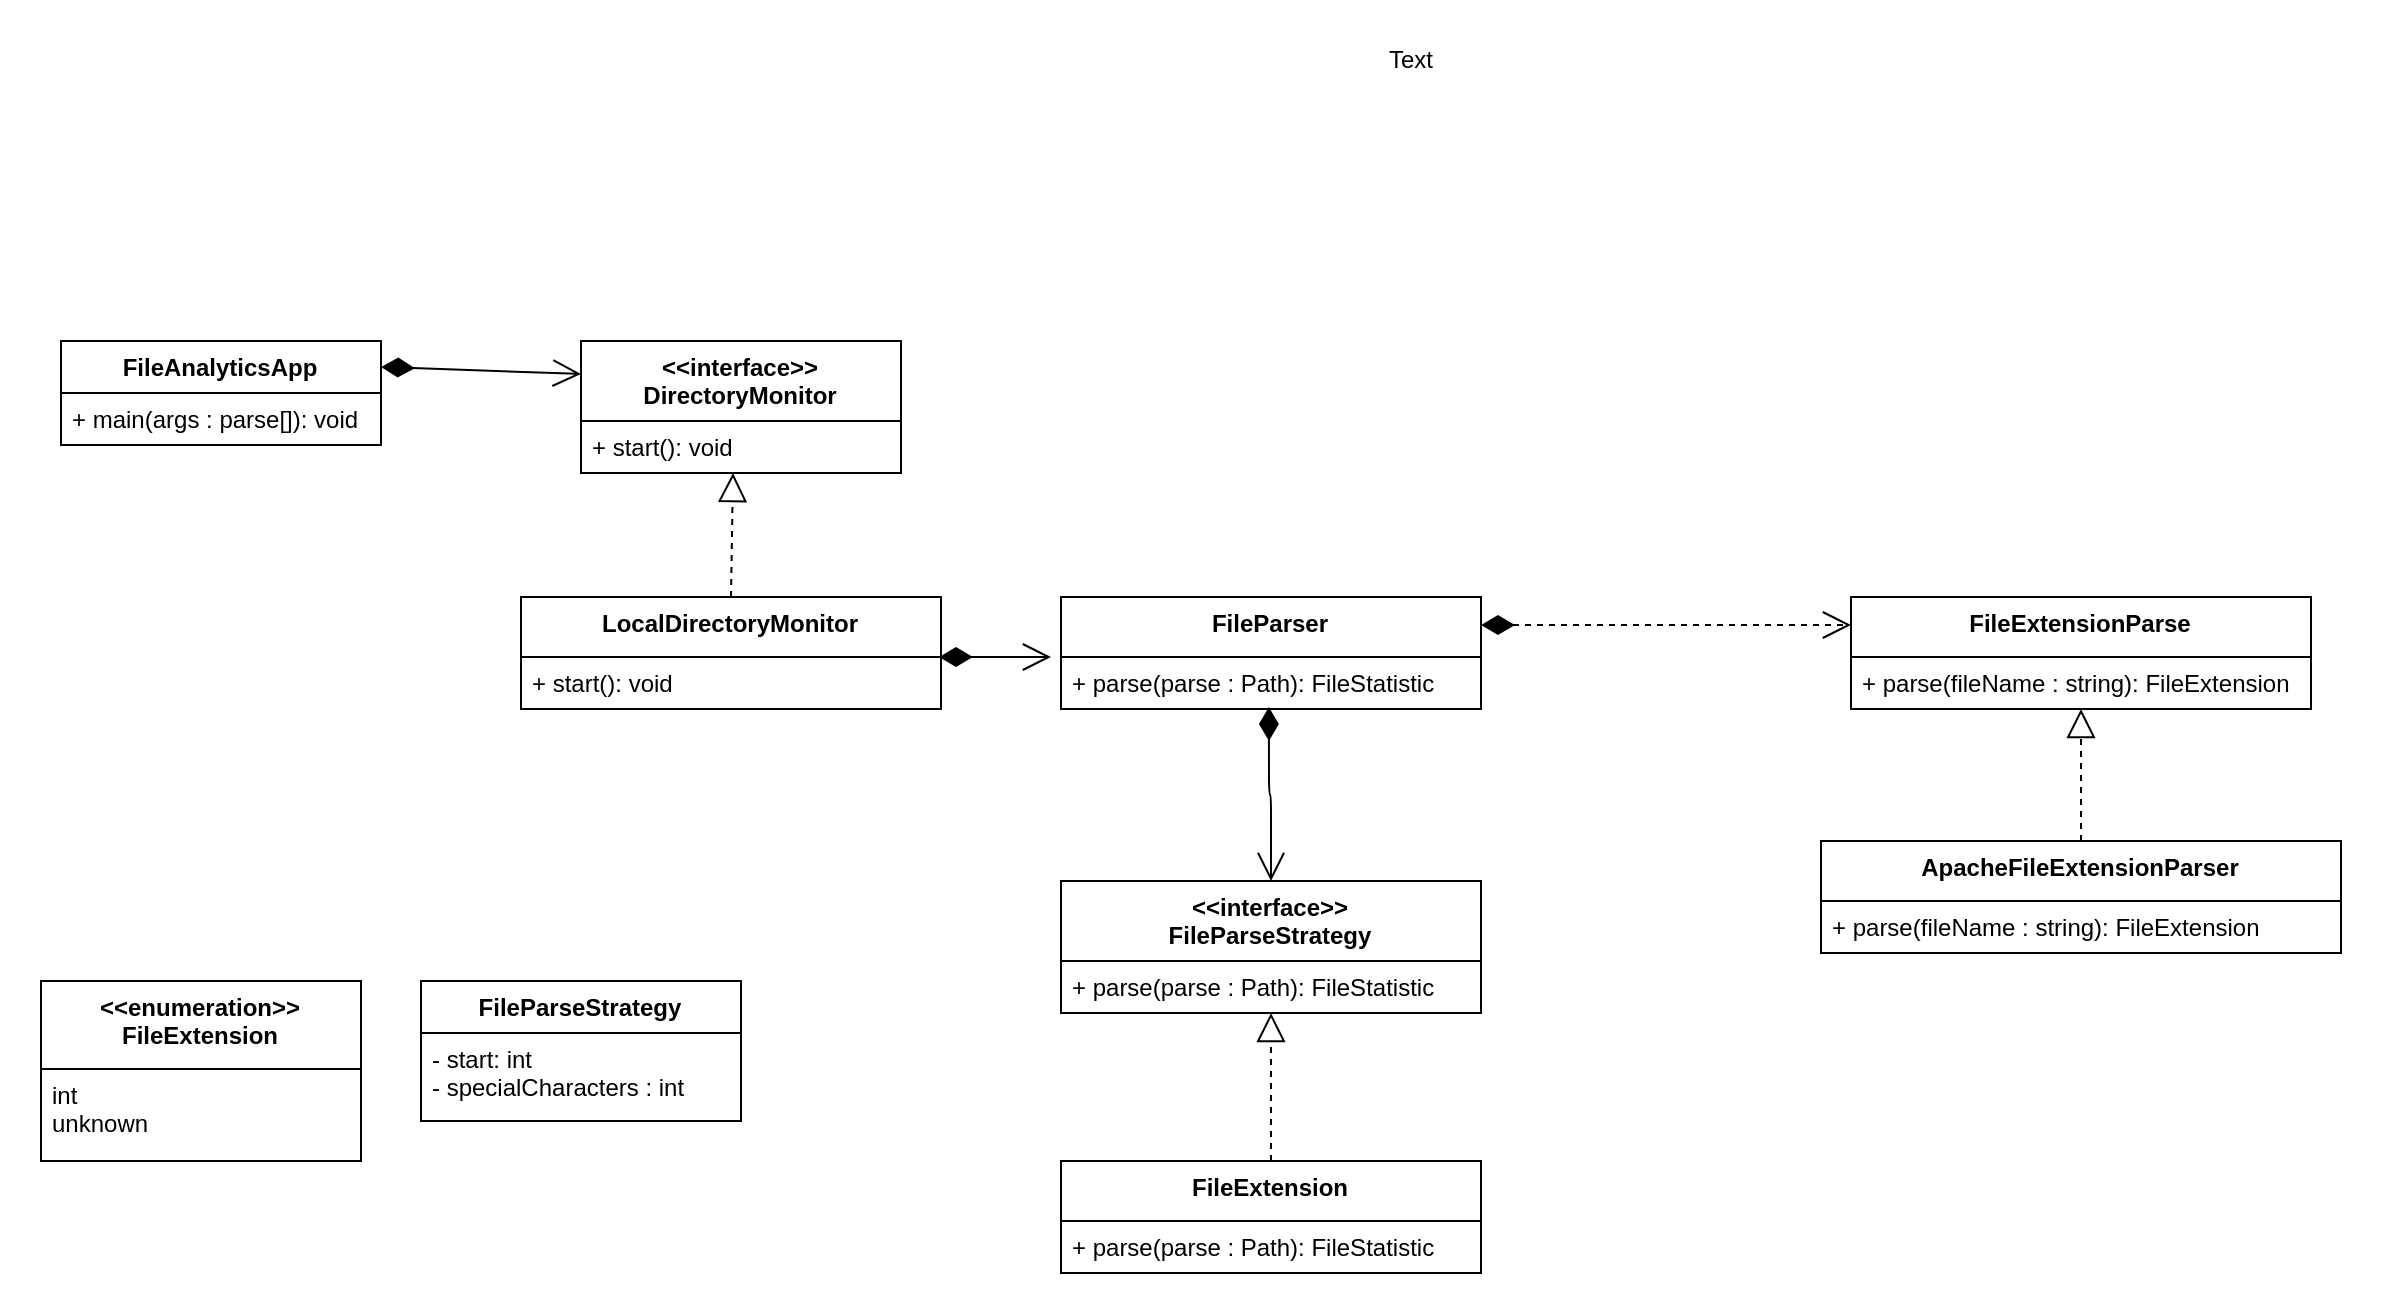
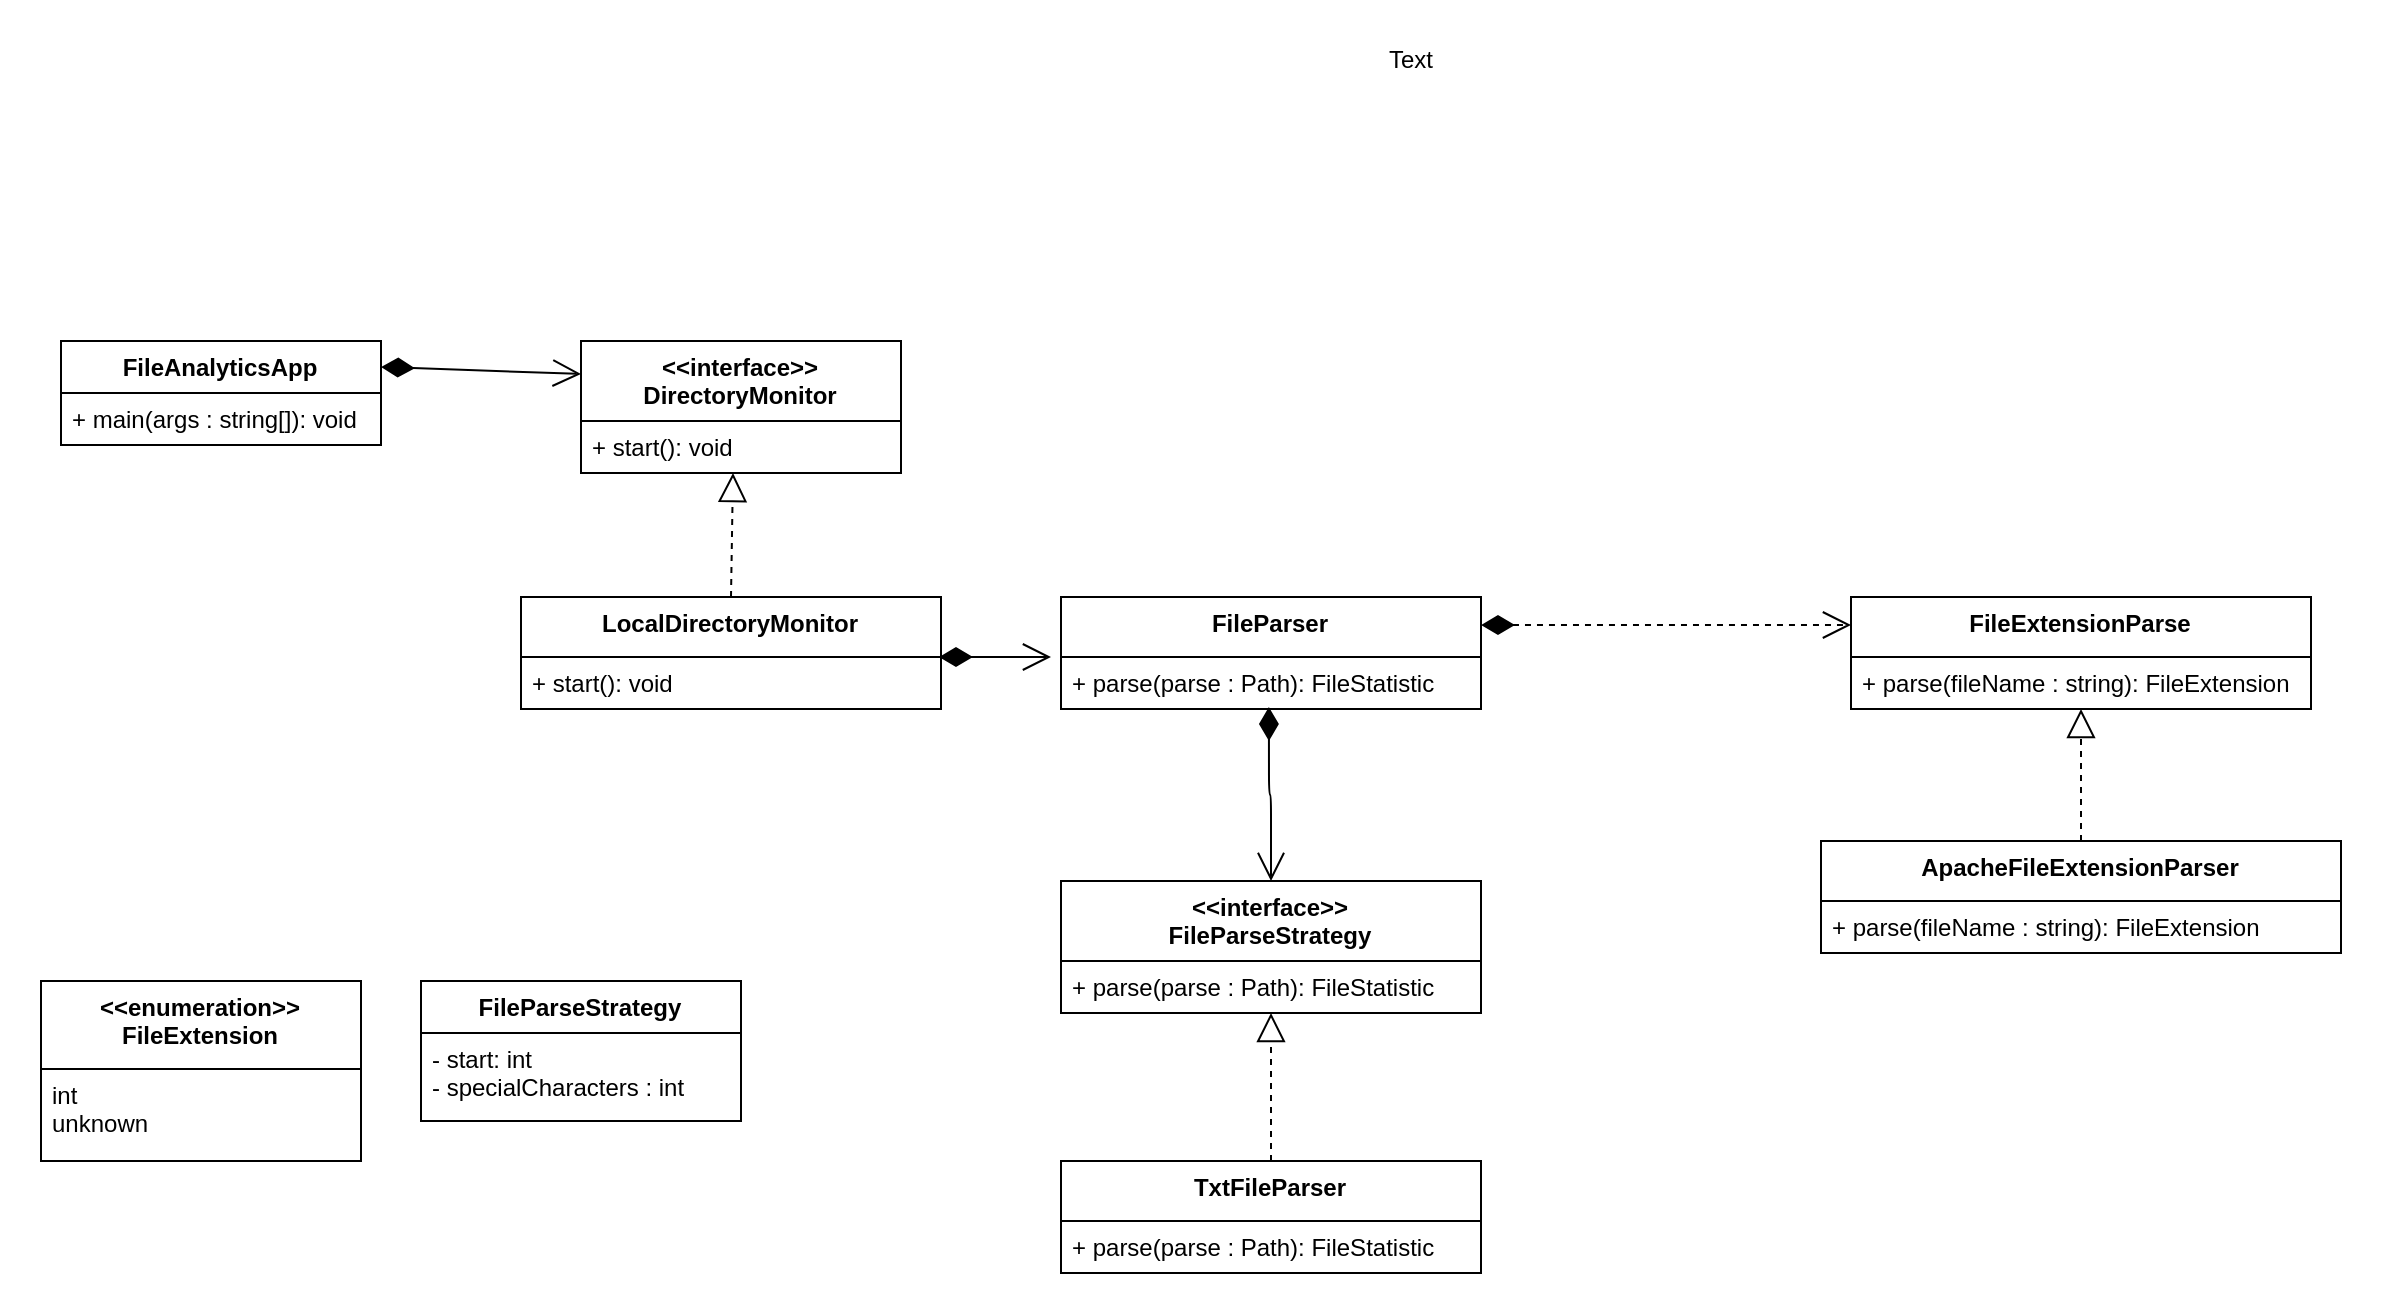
(235, 420) -> (239, 420)
(1270, 1188) -> (1270, 1188)
